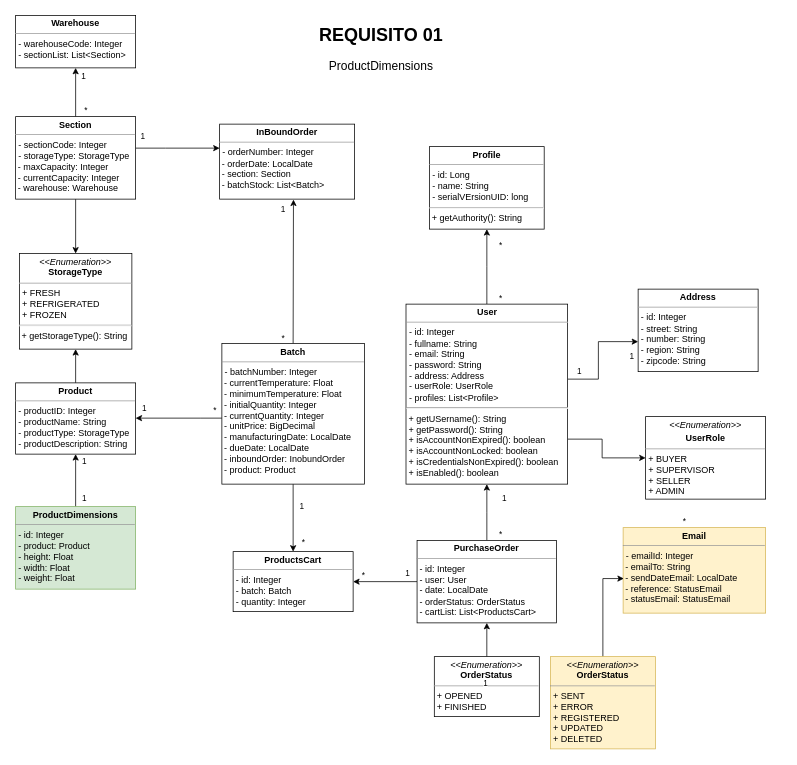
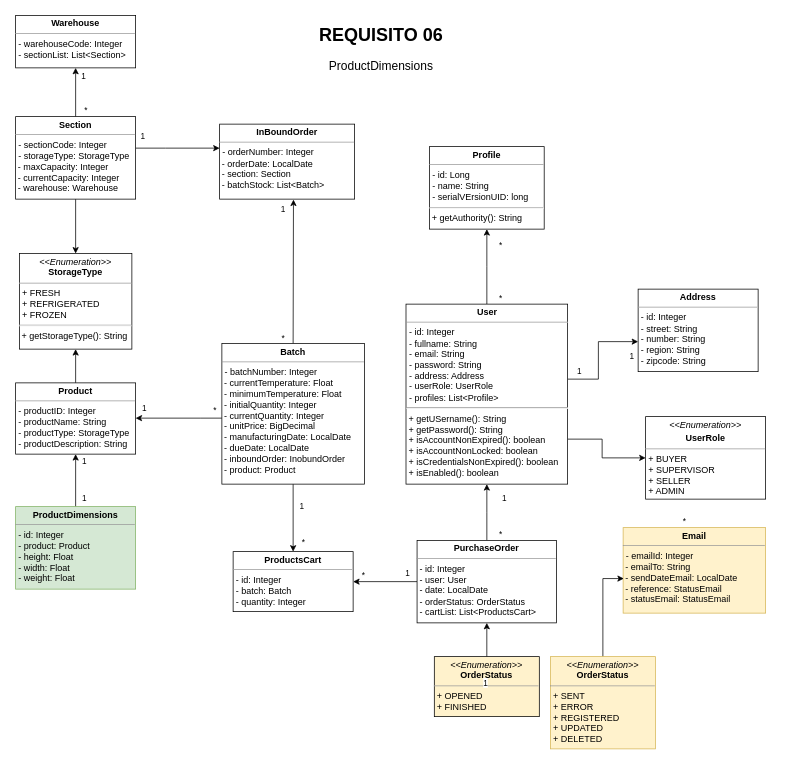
(360, 24) -> (360, 24)
(487, 687) -> (487, 687)
